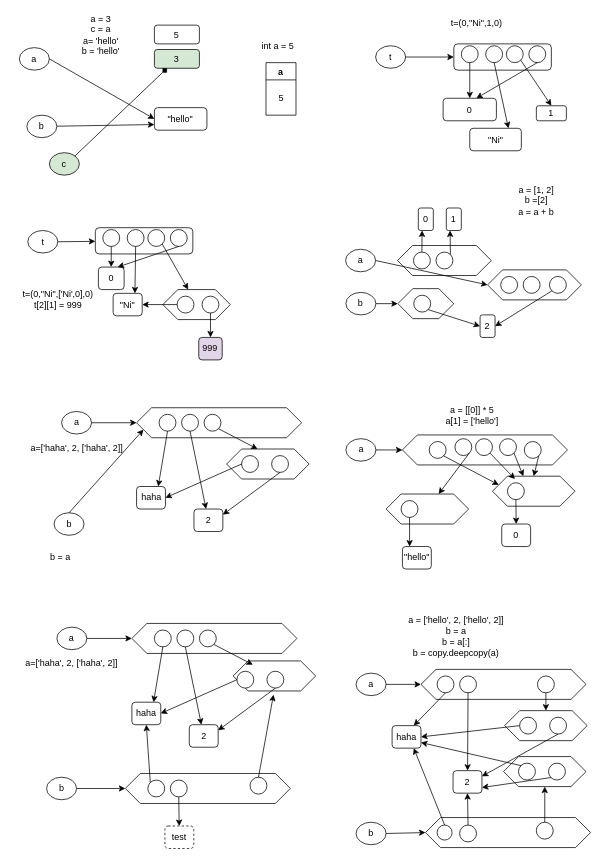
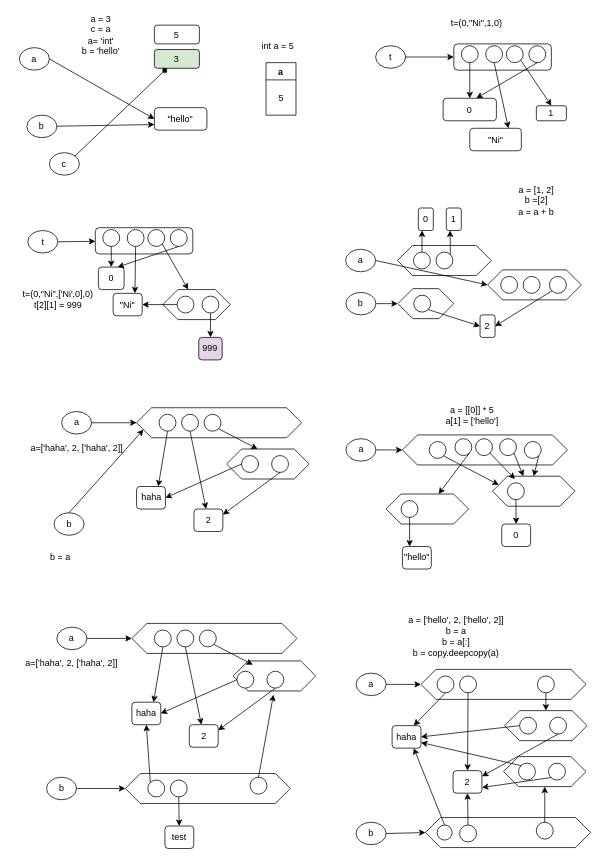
(101, 35) -> (101, 35)
(64, 164) -> (64, 164)
(179, 837) -> (179, 837)
